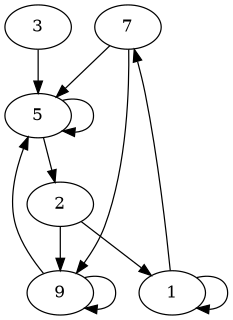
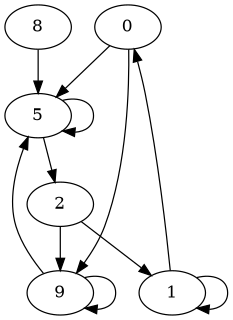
(38, 27) -> (38, 27)
(128, 27) -> (128, 27)
